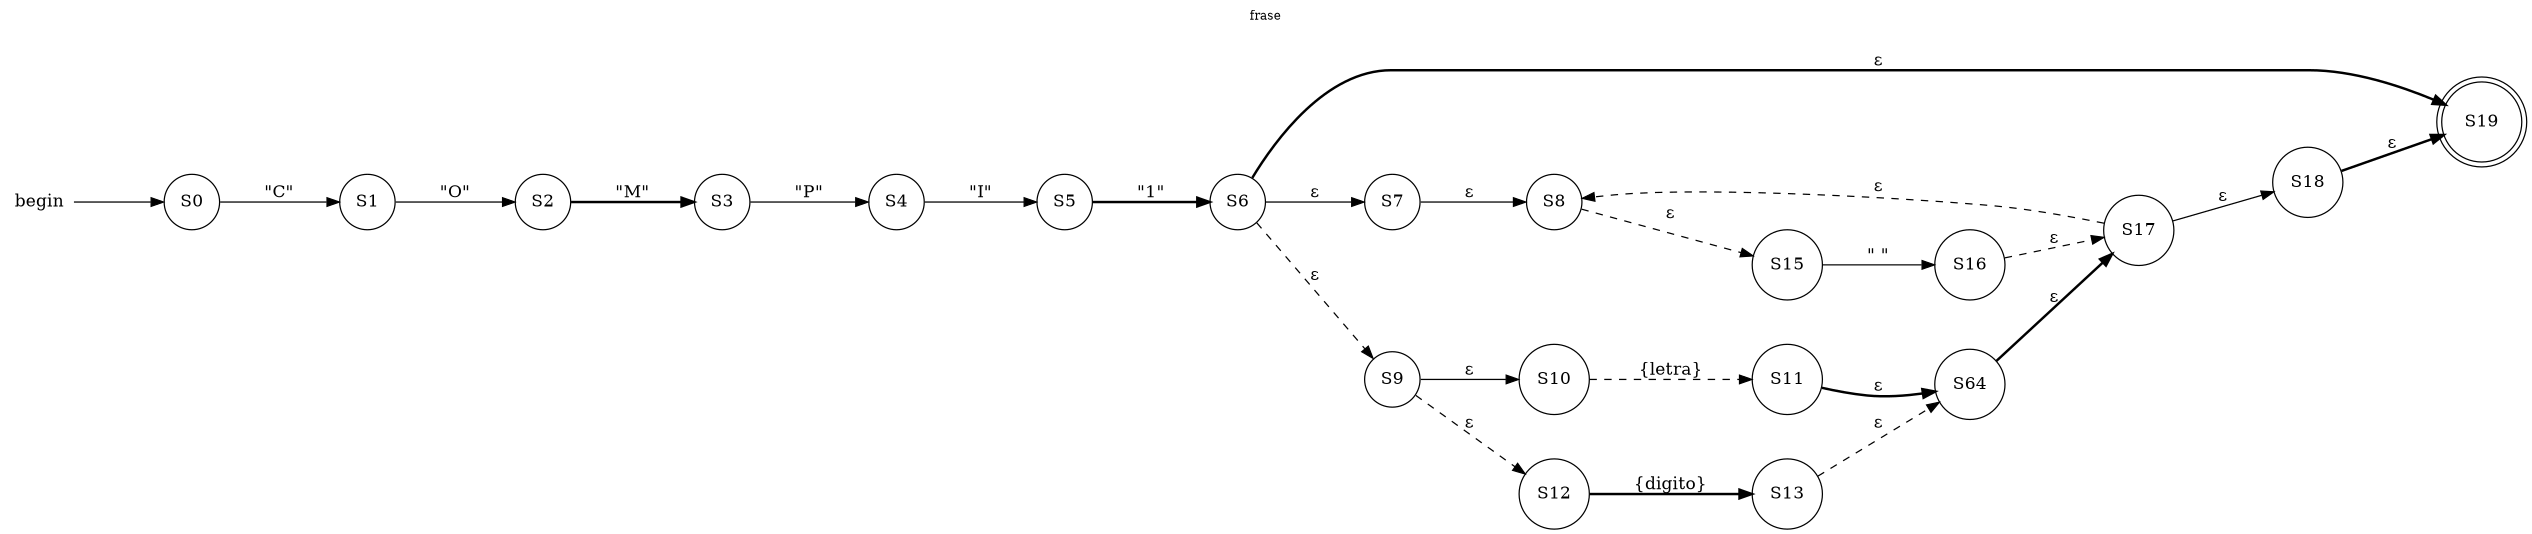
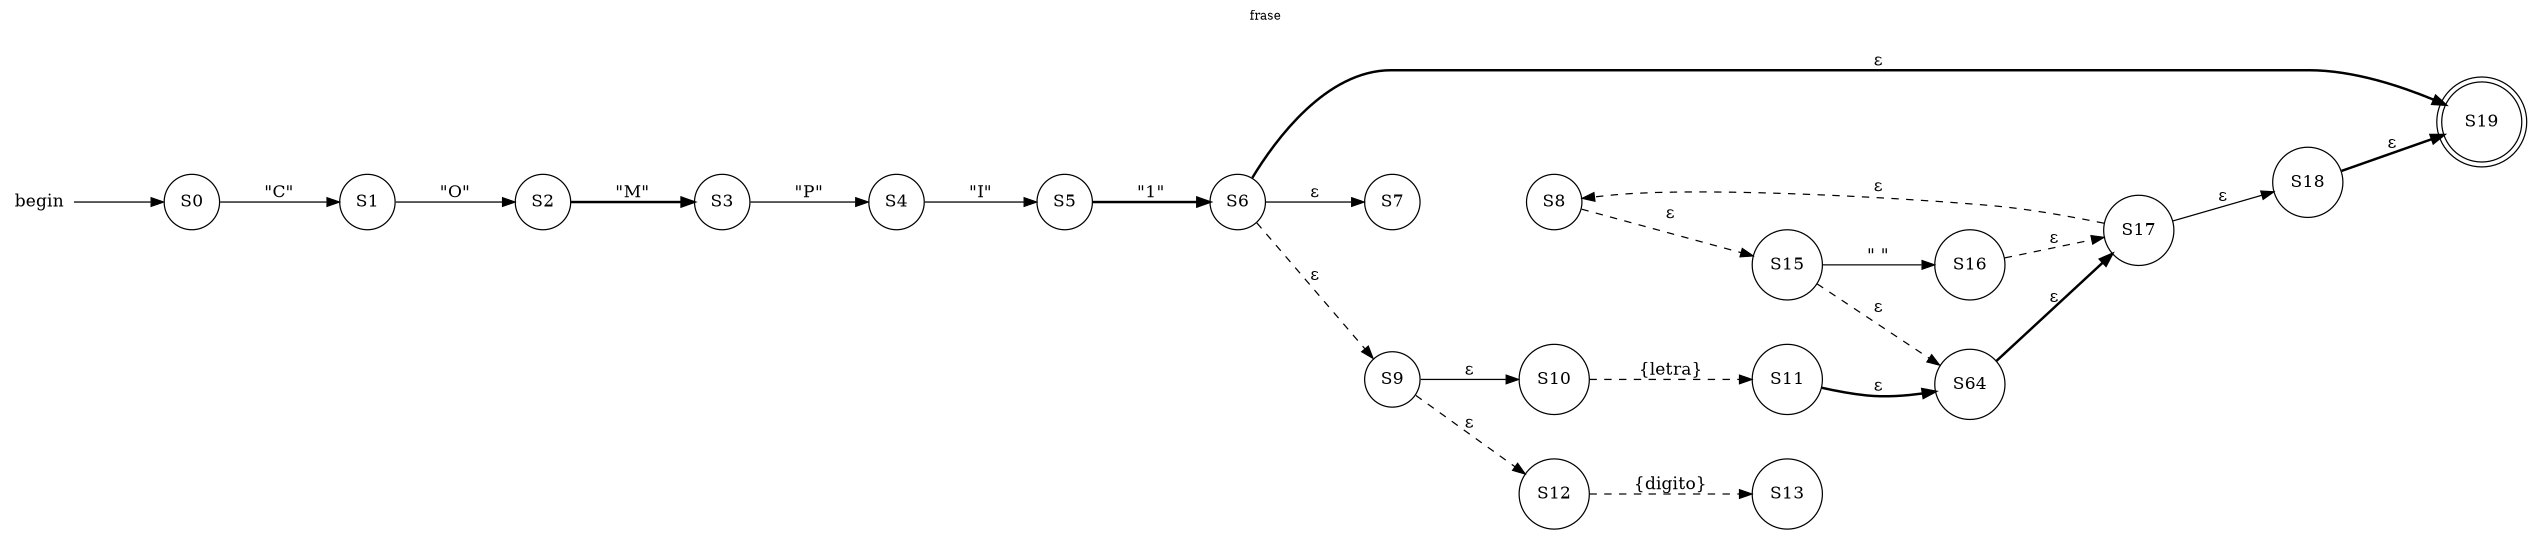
(1467, 202) -> none
(1873, 442) -> (1873, 321)
(1664, 494) -> (1664, 494)
